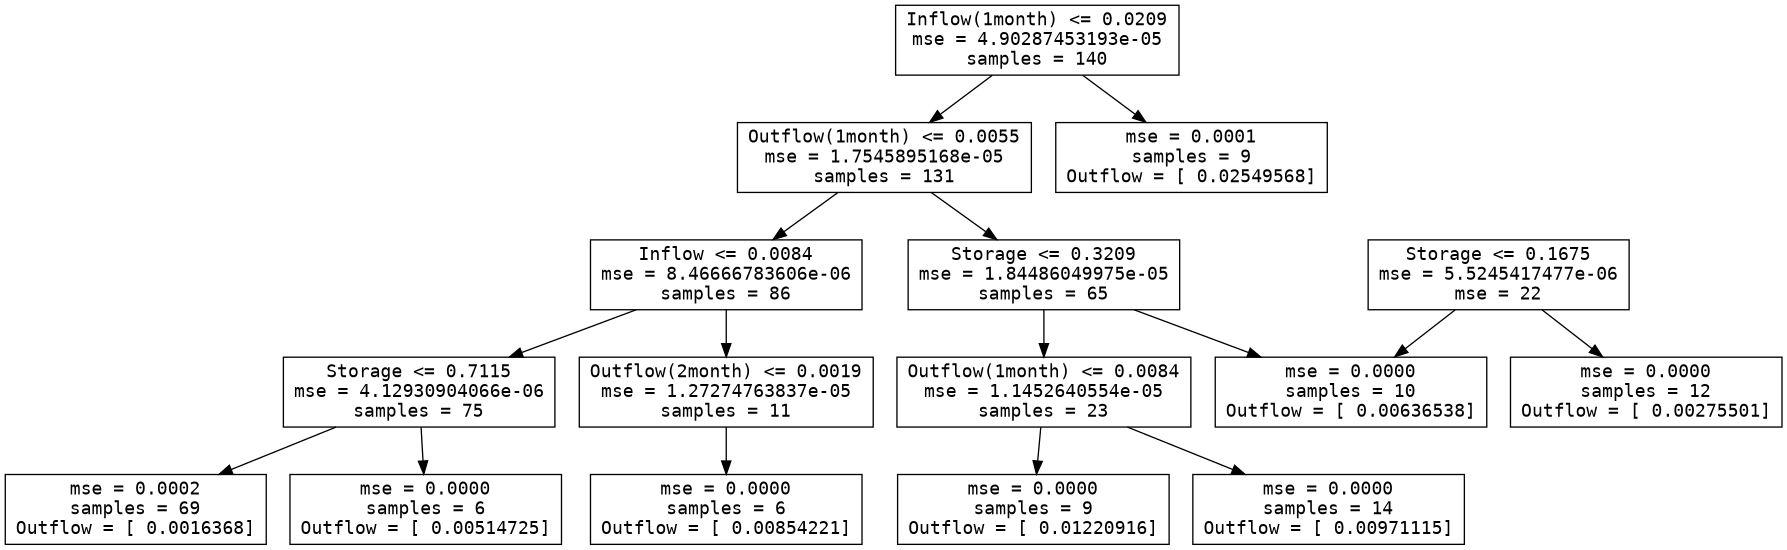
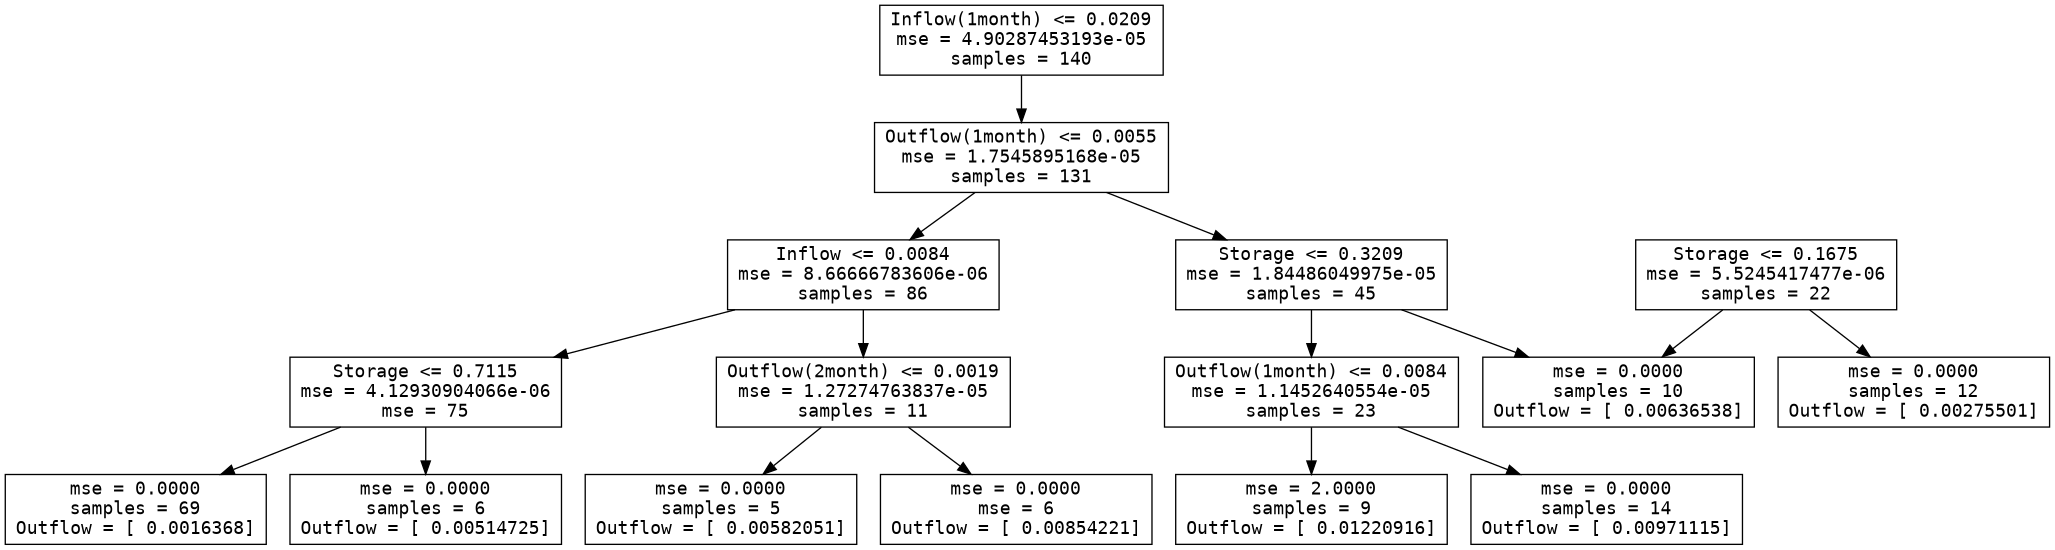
(1192, 158) -> none
(726, 275) -> (863, 275)
(1044, 275) -> (1311, 275)
(1499, 275) -> (1766, 275)
(419, 392) -> (426, 392)
(136, 509) -> (136, 509)
none -> (721, 509)
(726, 509) -> (1016, 509)
(1033, 509) -> (1311, 509)
